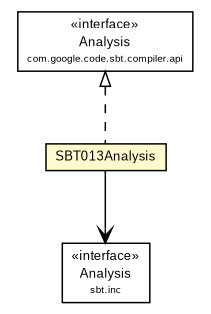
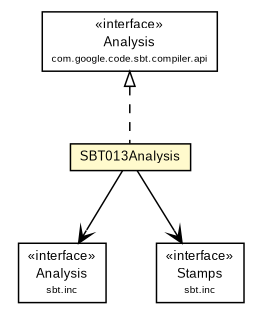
none -> (200, 273)
